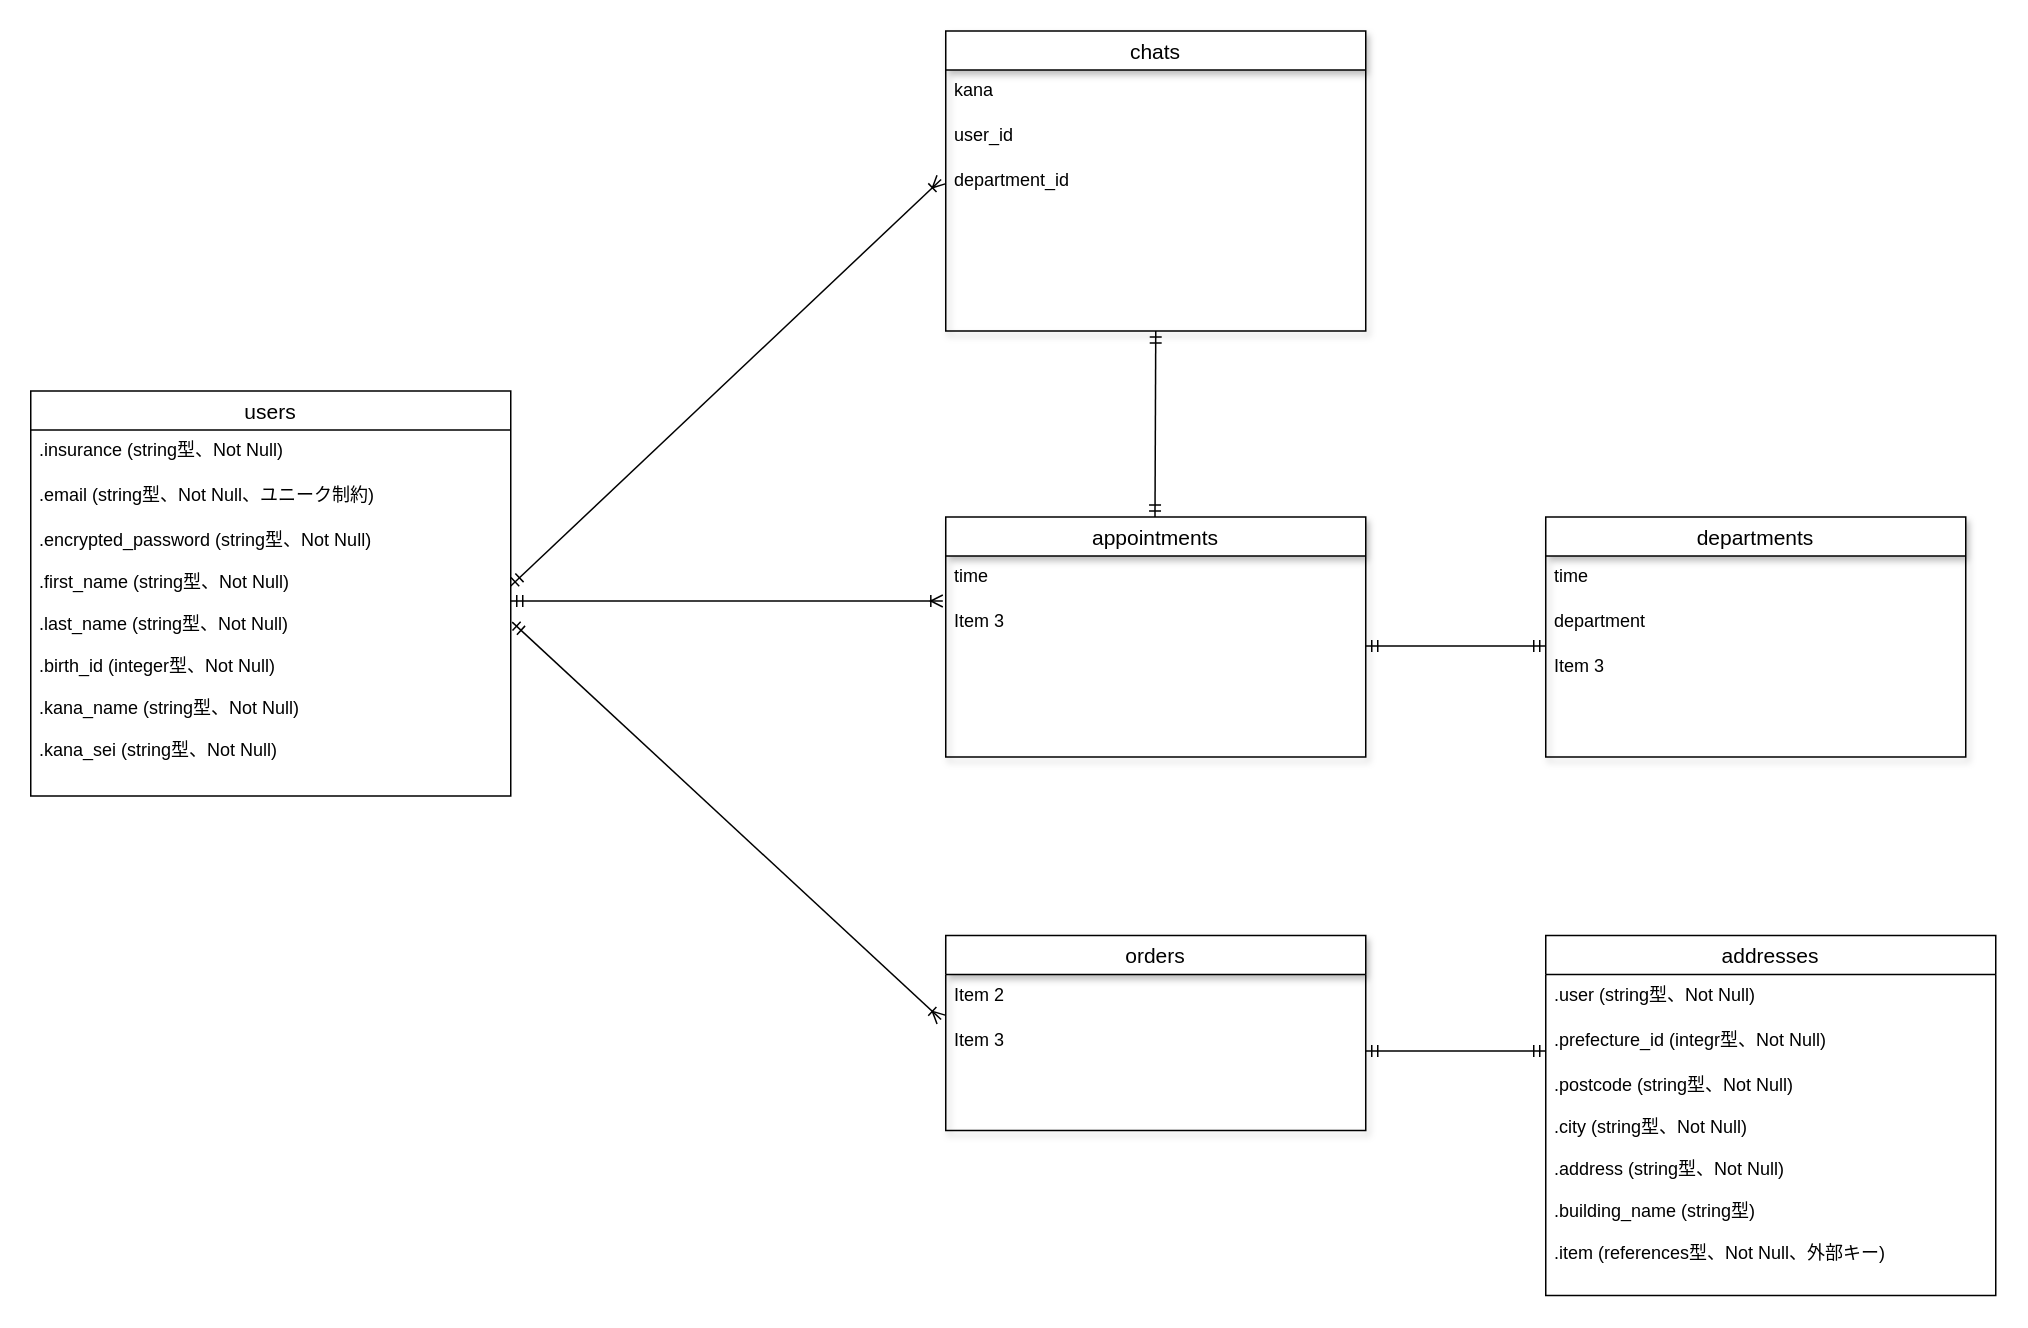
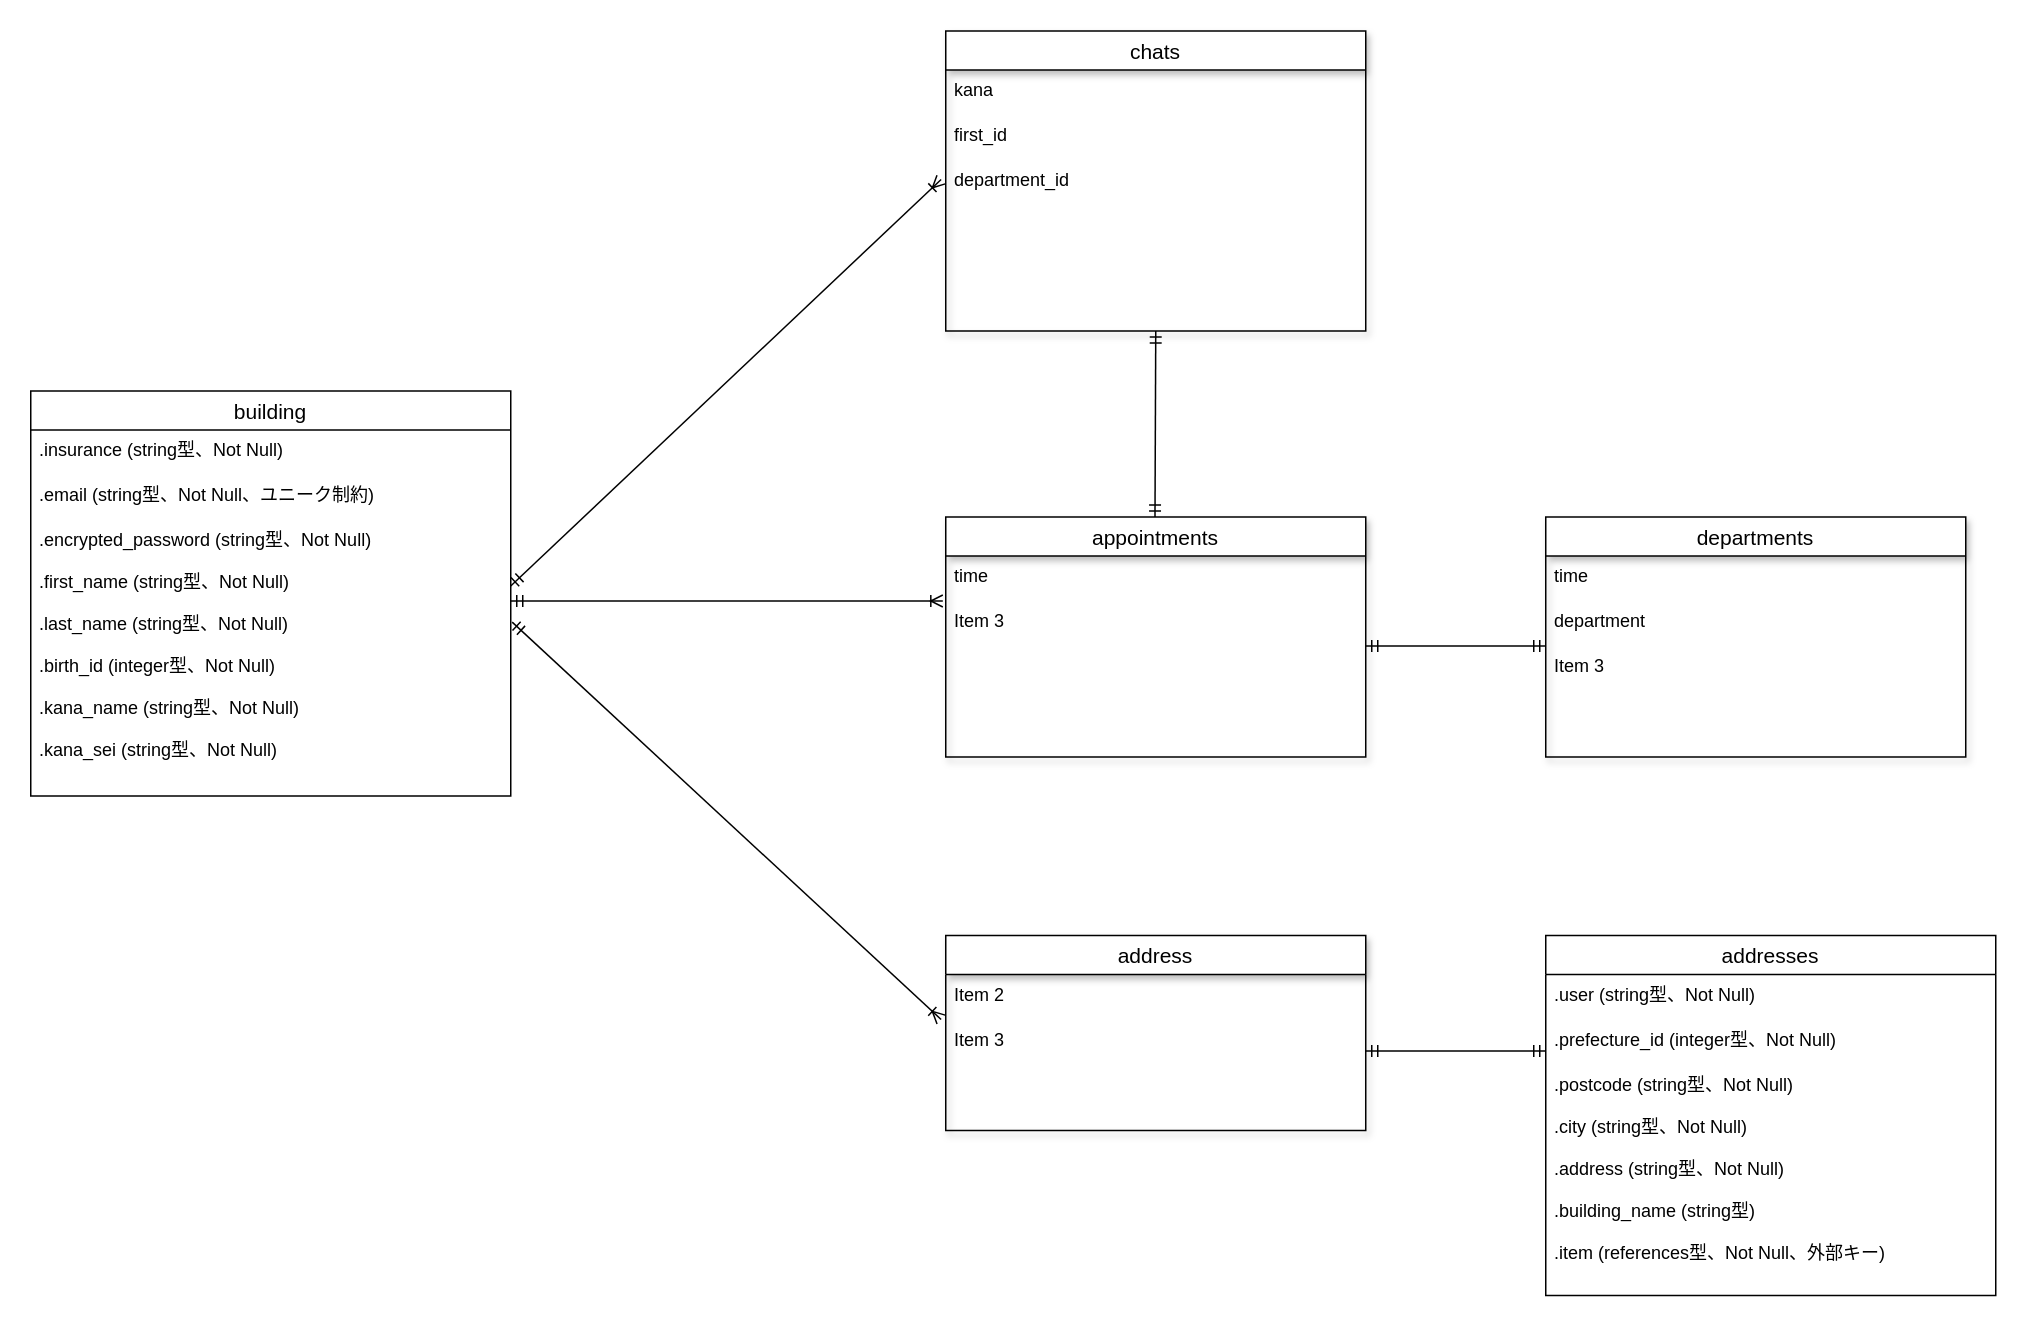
(987, 135) -> (990, 135)
(270, 412) -> (270, 412)
(1155, 956) -> (1155, 956)
(1712, 1040) -> (1717, 1040)
